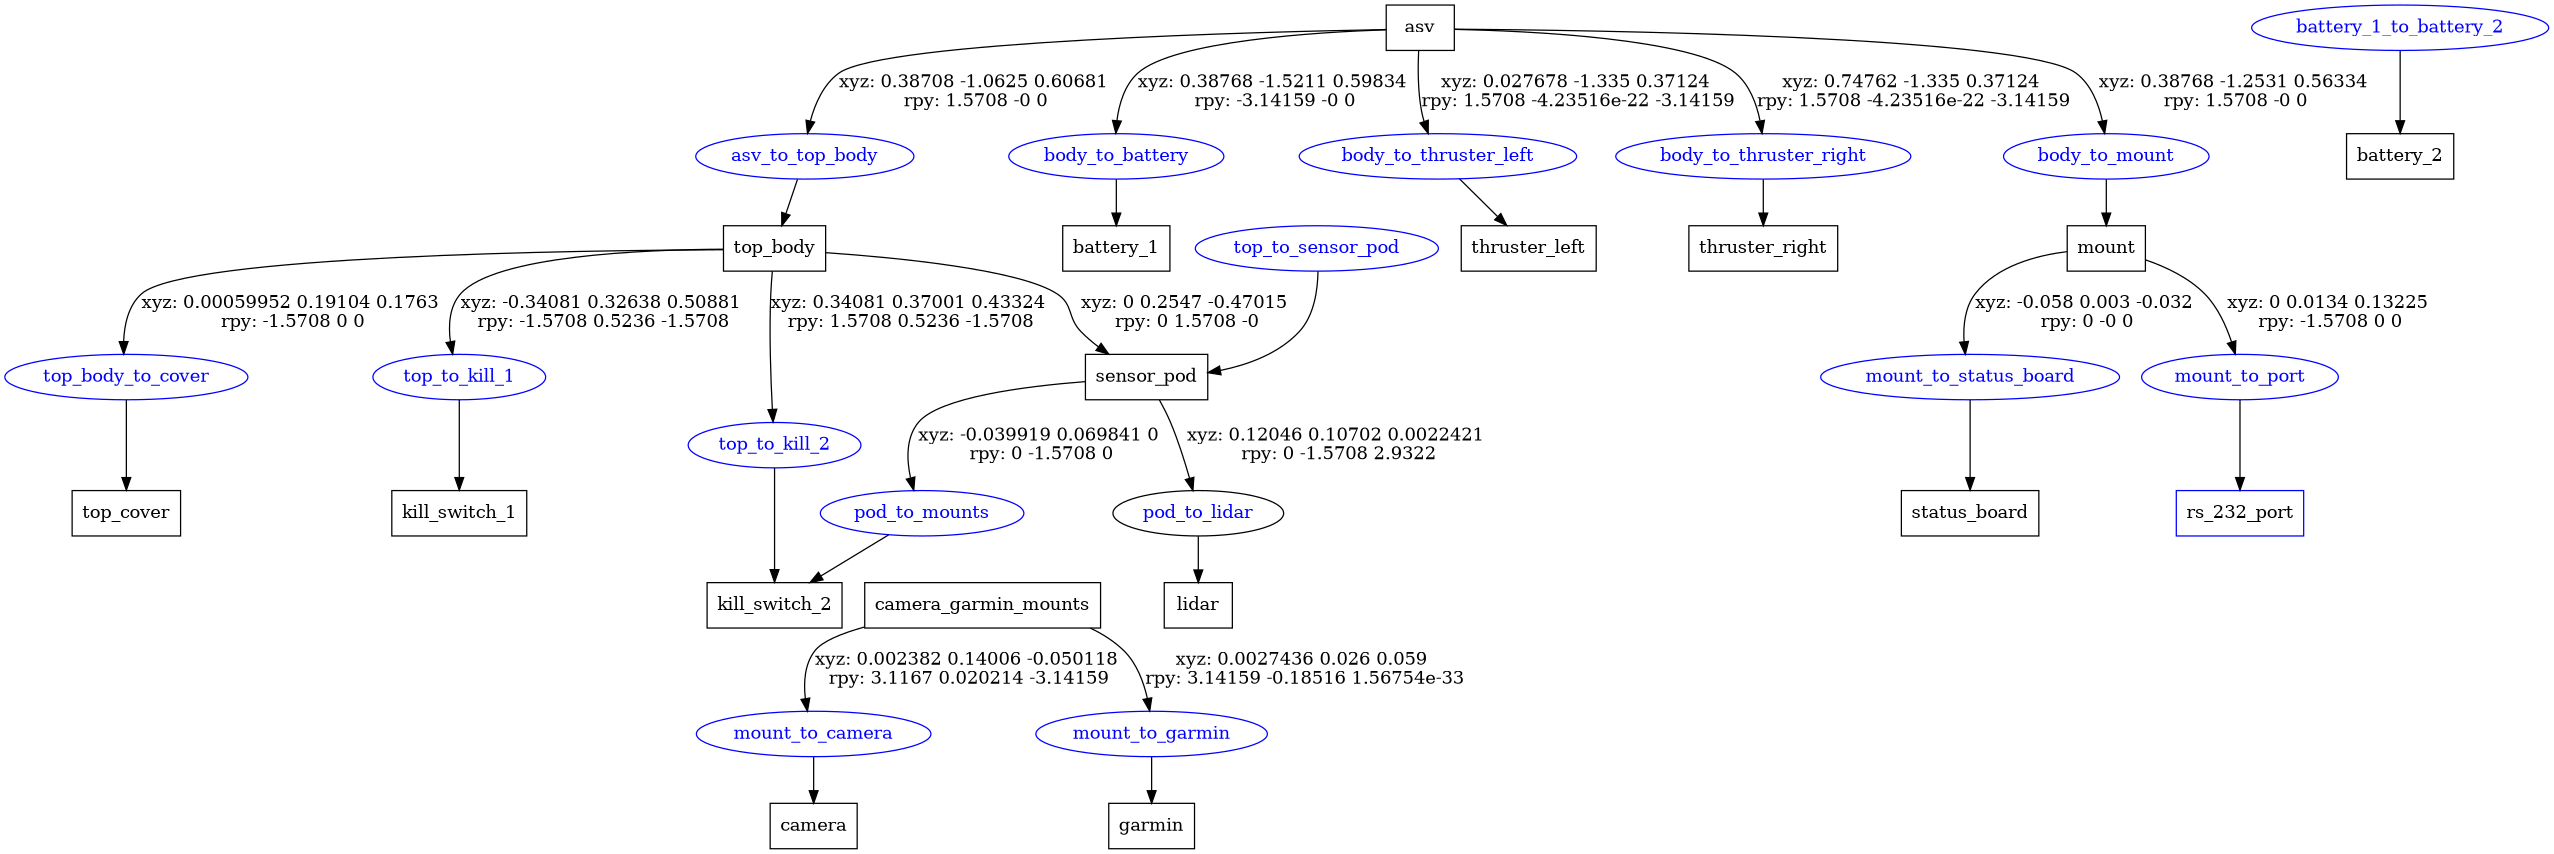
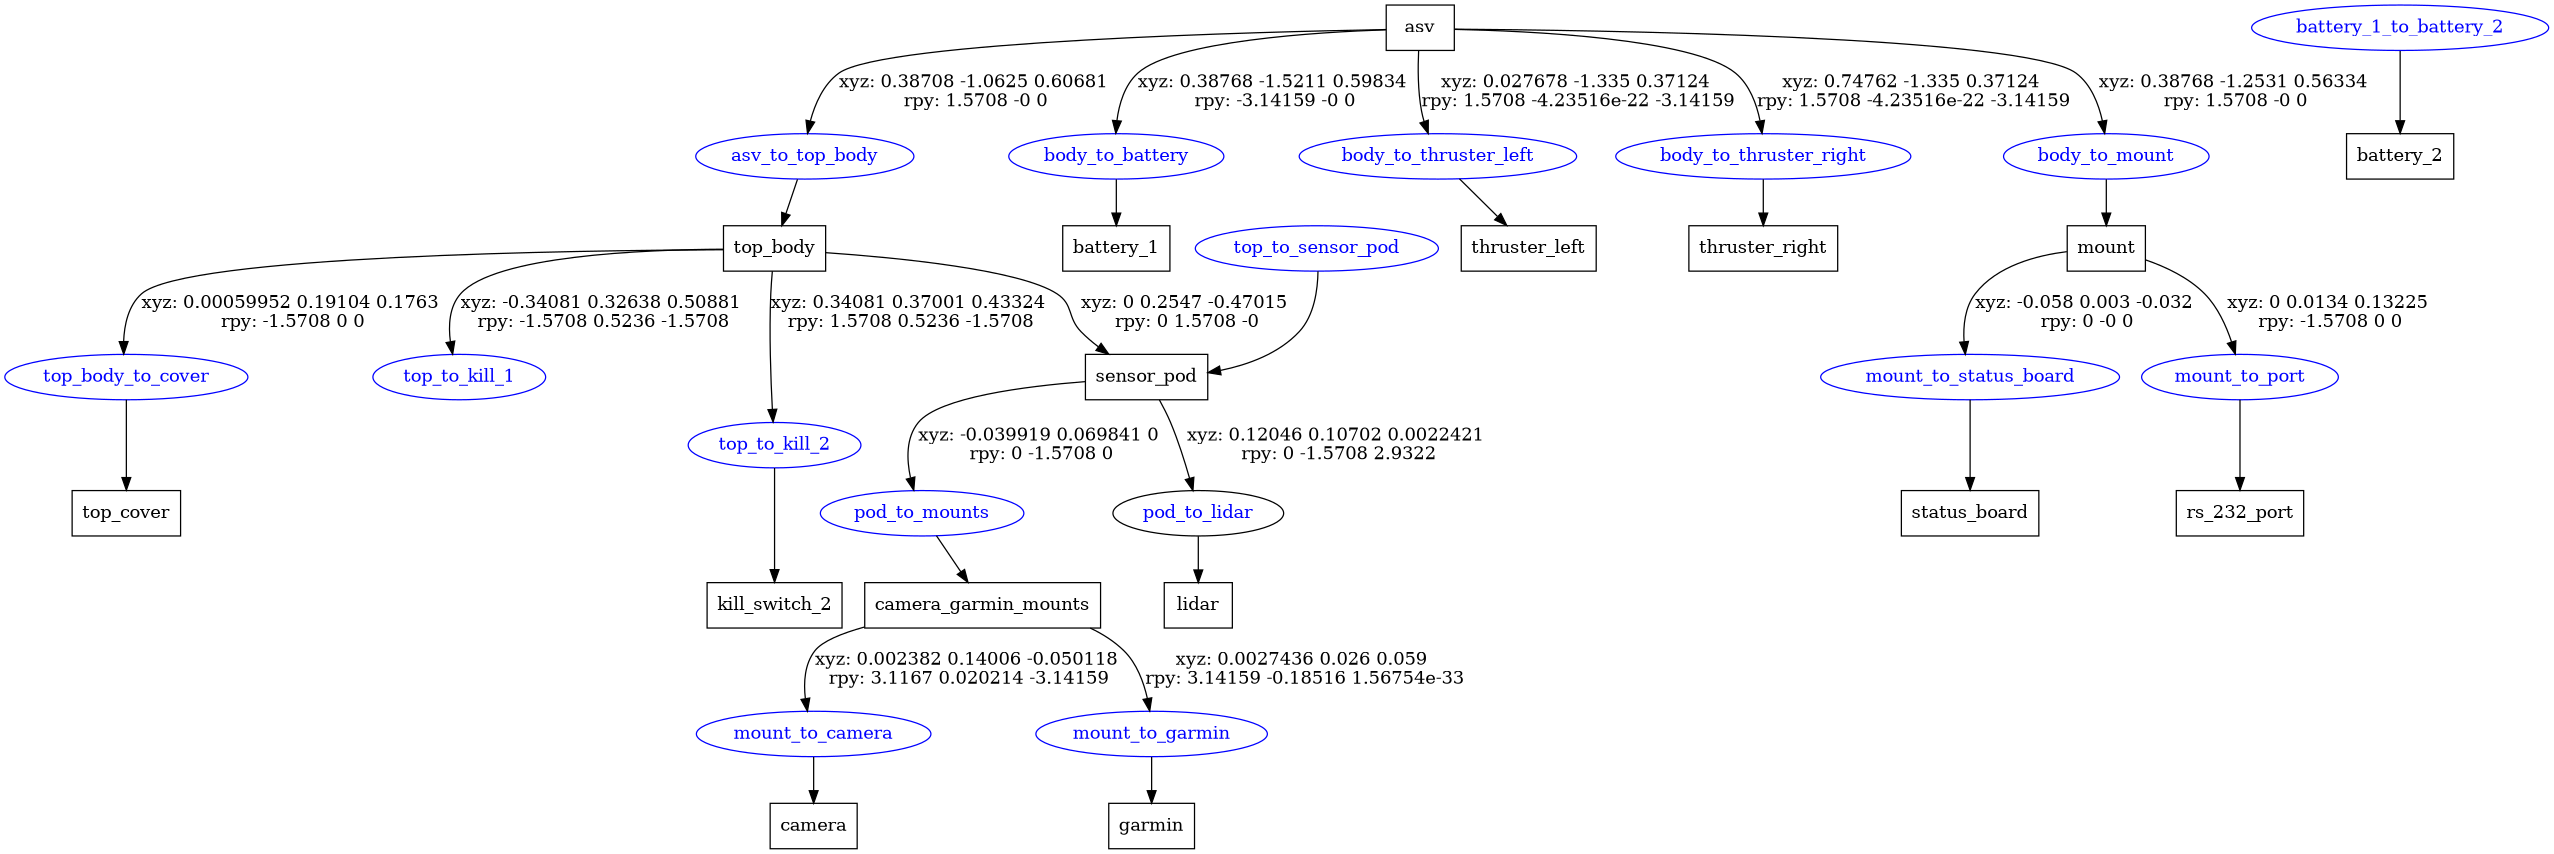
(459, 513) -> none
(2240, 513) -> (2240, 513)
(855, 555) -> (949, 554)
